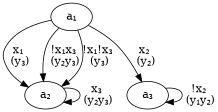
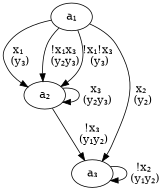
none -> (67, 131)
